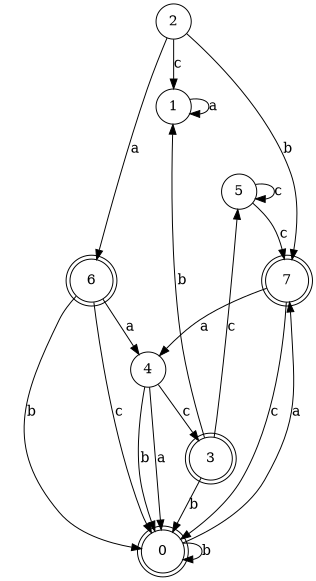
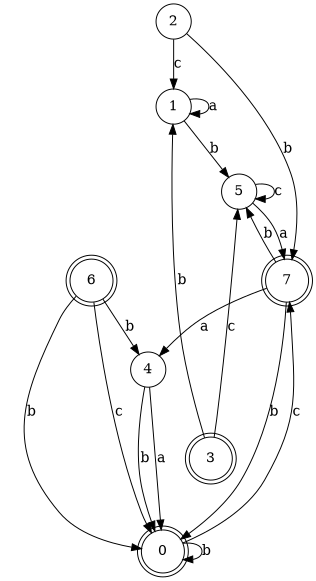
(130, 143) -> none
none -> (203, 145)
(284, 234) -> (284, 234)
none -> (263, 240)
(130, 327) -> (130, 327)
(176, 409) -> none
(274, 412) -> (274, 412)
(296, 412) -> (296, 412)
(189, 501) -> none
